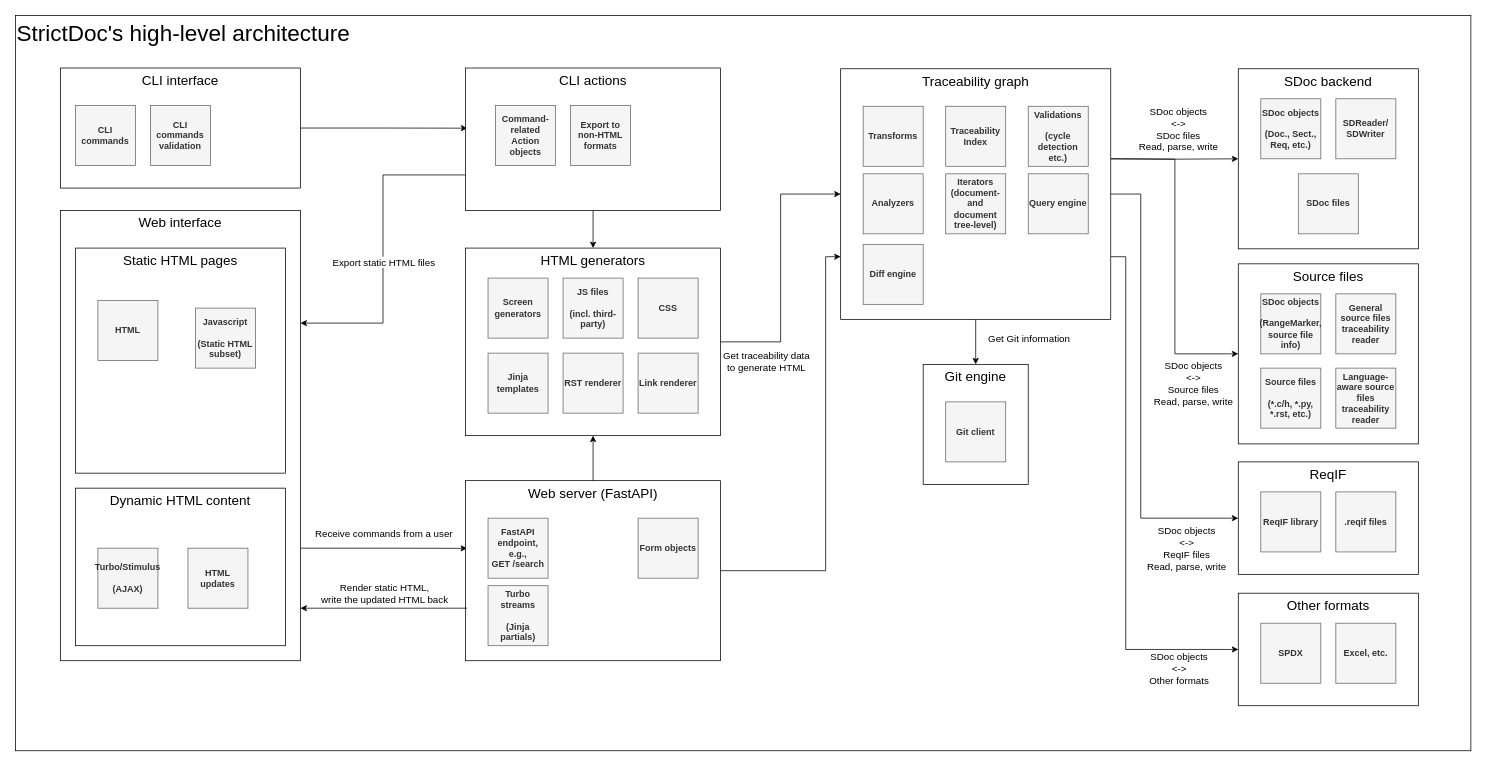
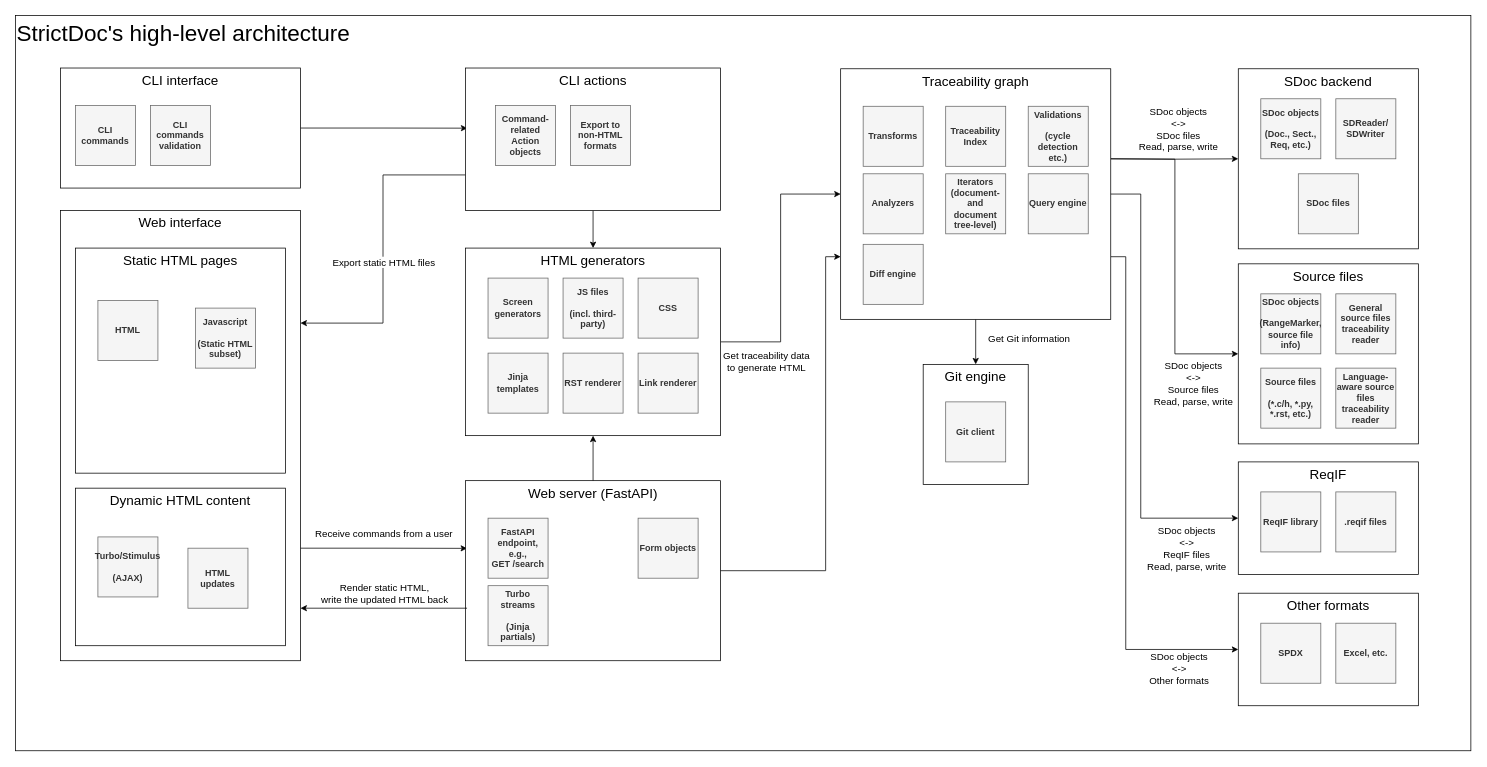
(128, 578) -> (128, 567)
